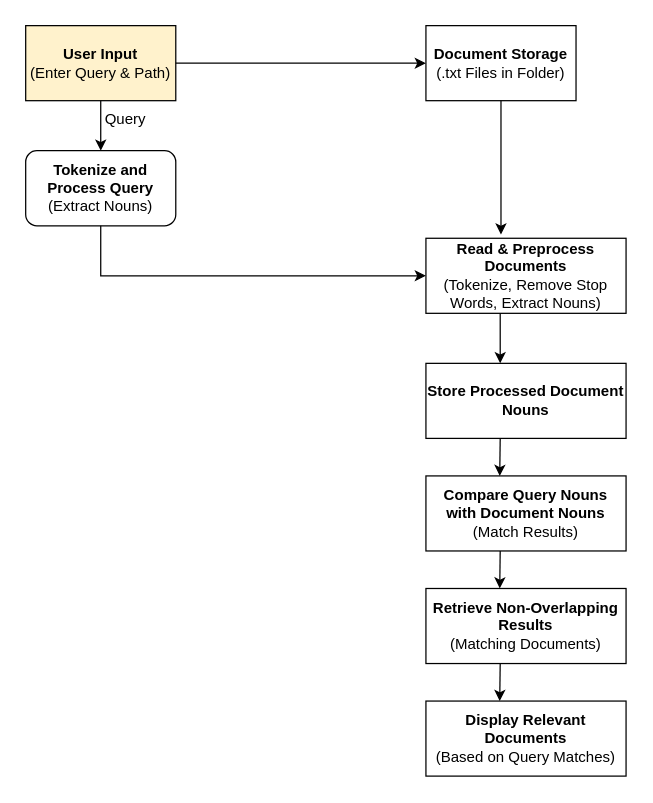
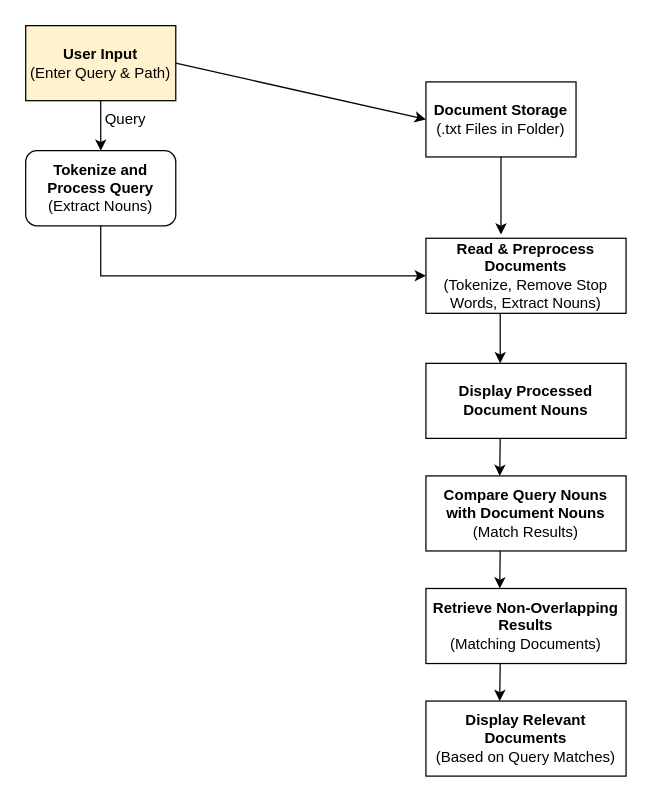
(501, 63) -> (501, 119)
(526, 401) -> (526, 401)
